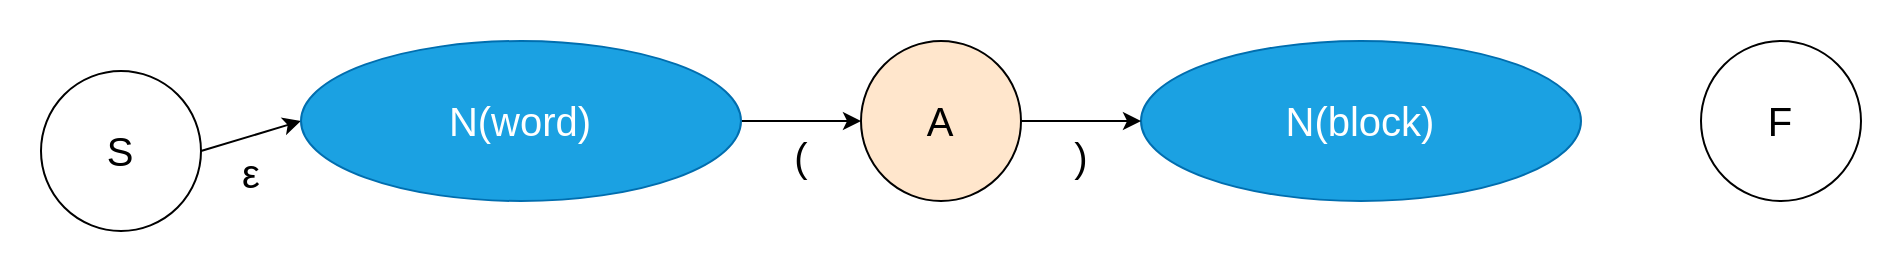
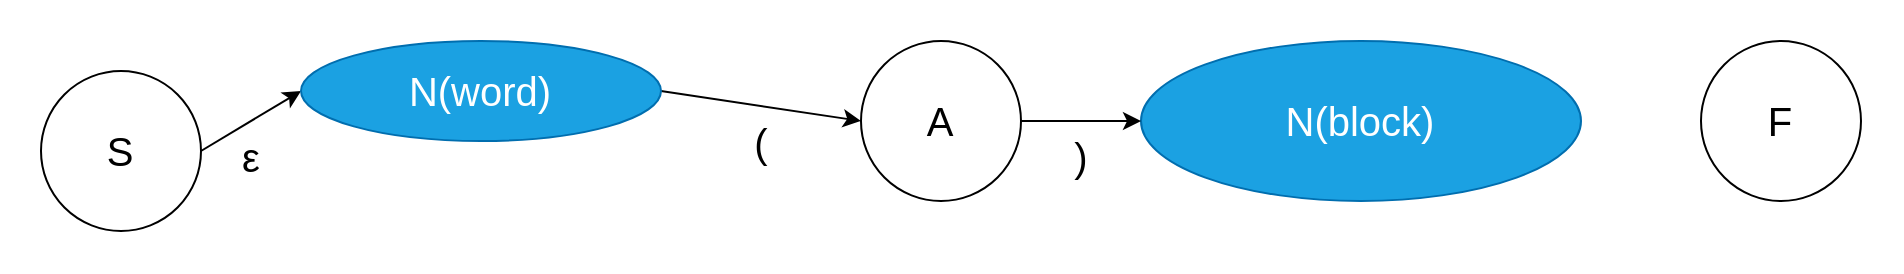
(521, 121) -> (481, 91)
(941, 121) -> (941, 121)
